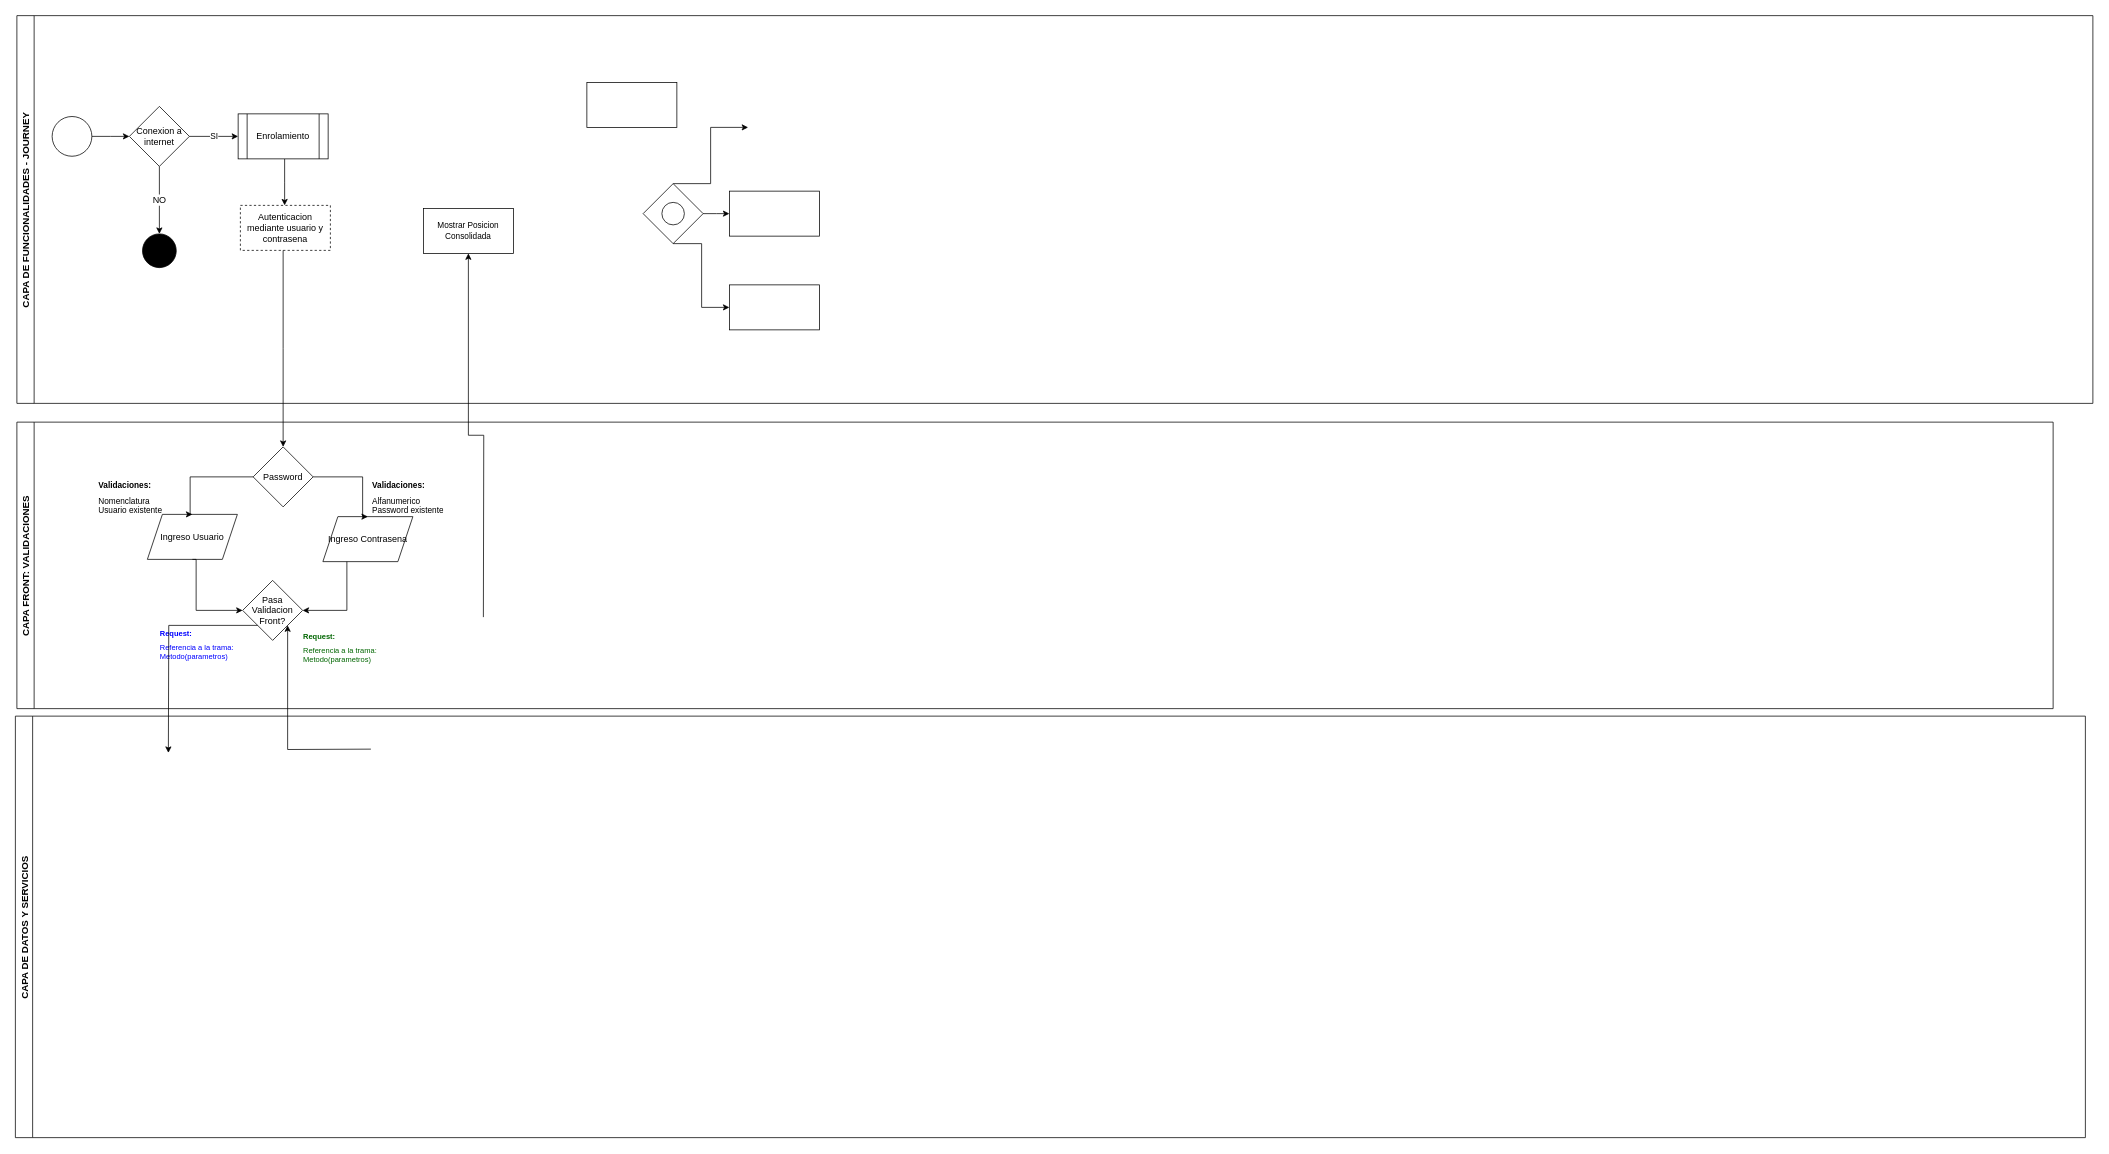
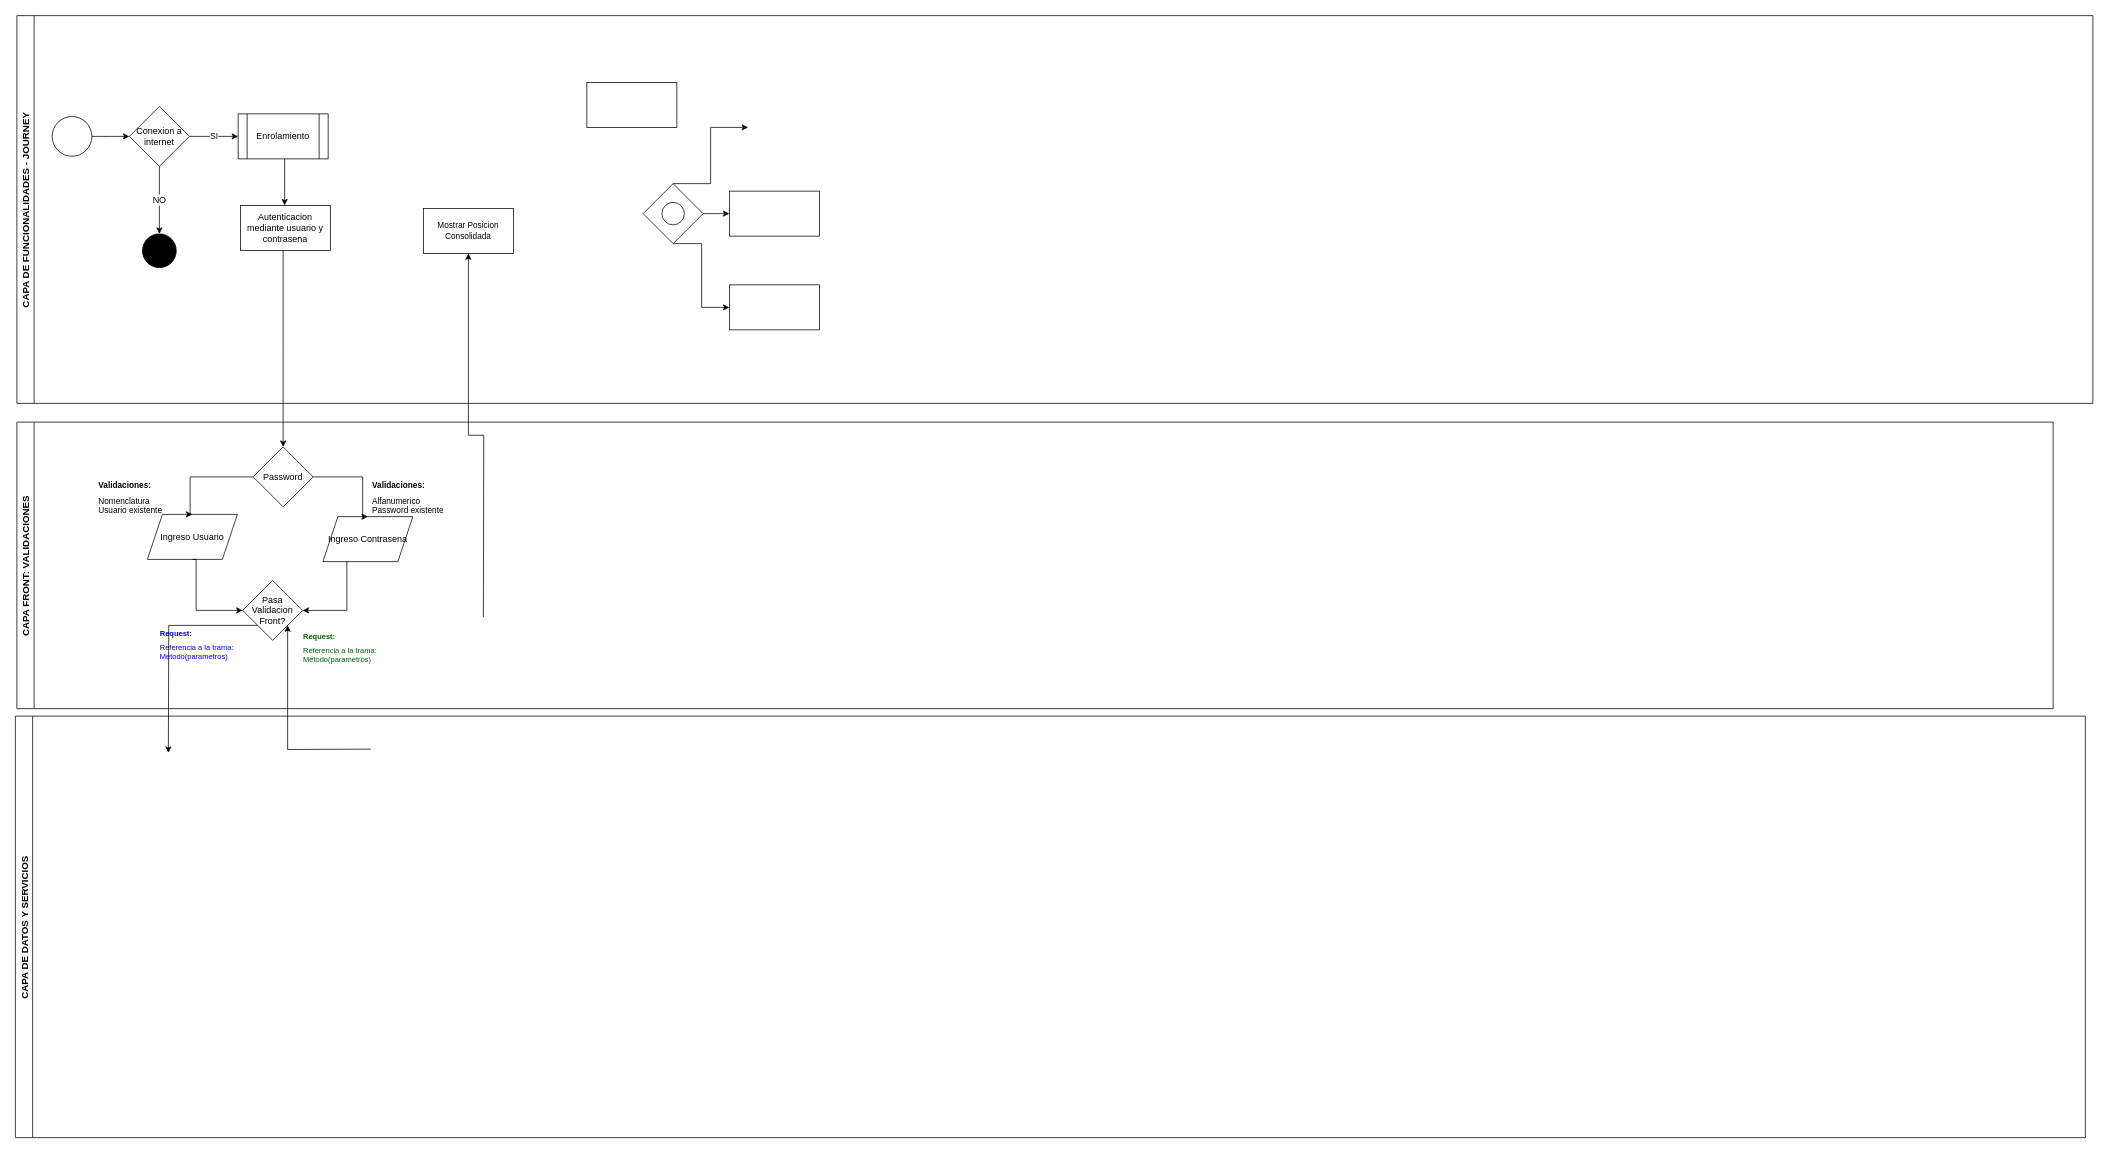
(285, 228) -> (285, 228)
